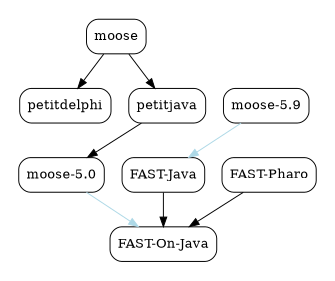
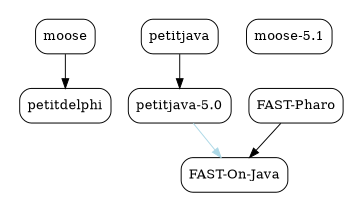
(139, 67) -> none
(266, 106) -> (289, 37)
(62, 175) -> (180, 106)
(163, 175) -> none
